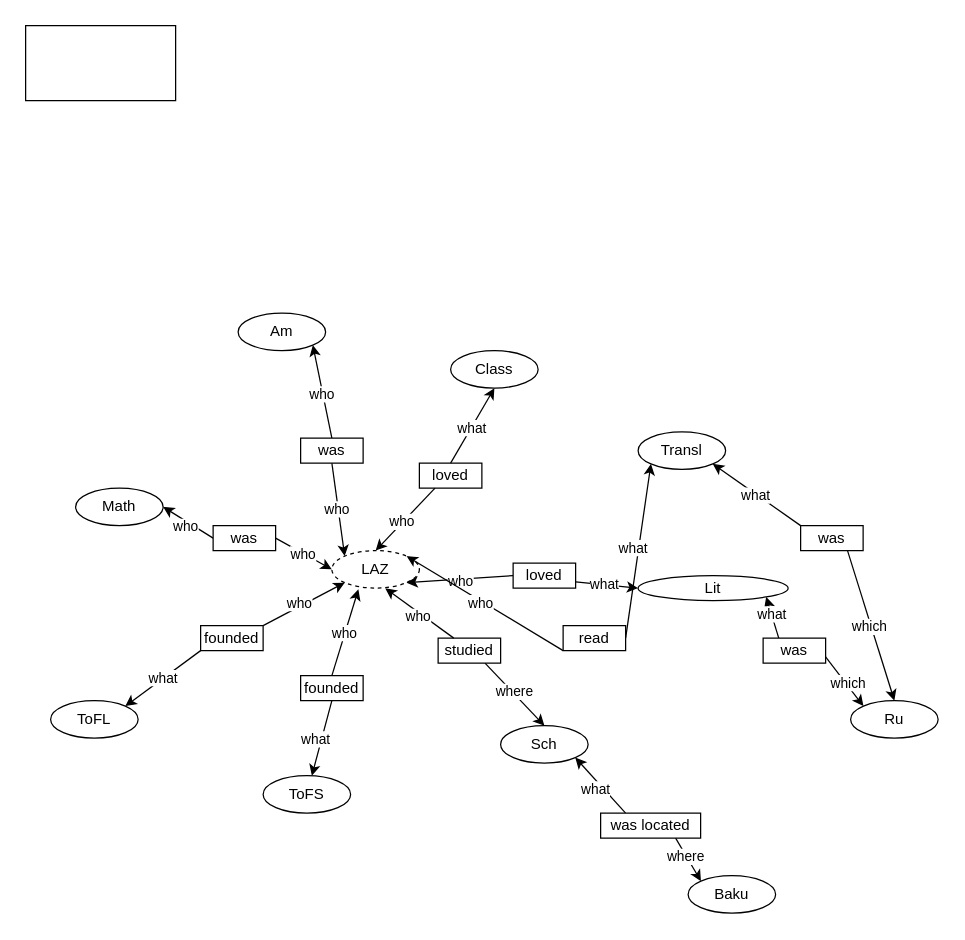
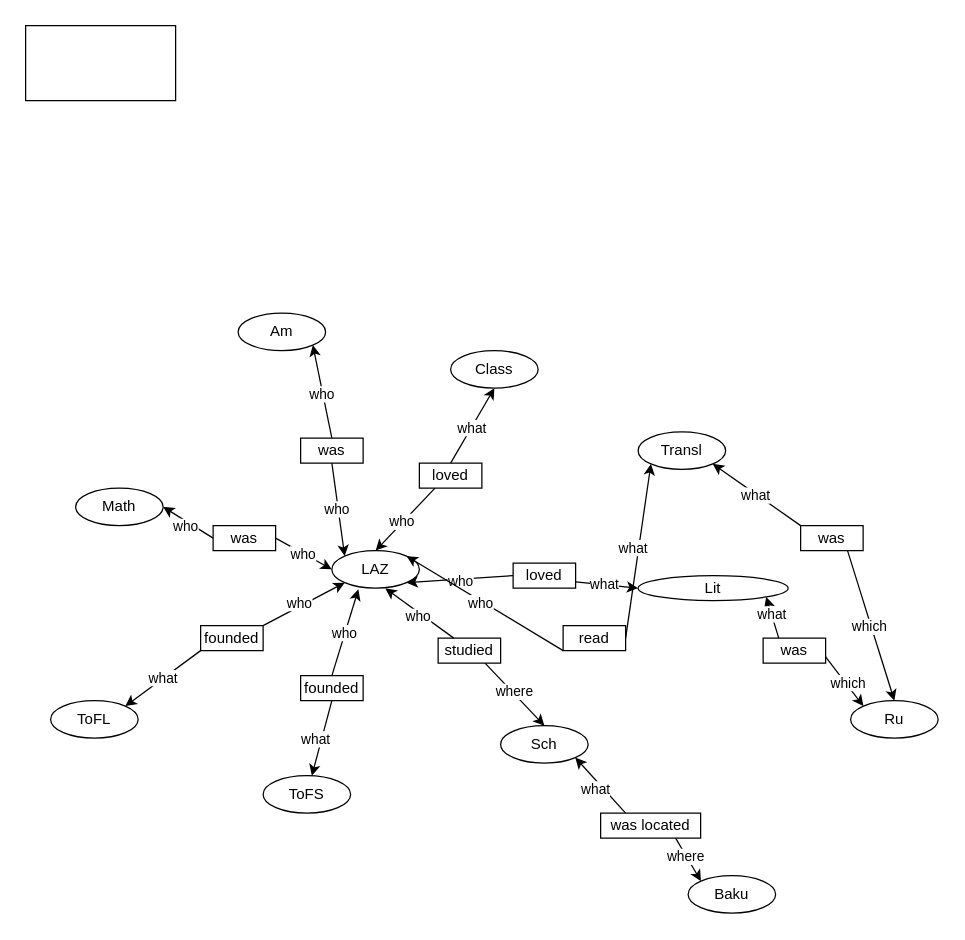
(376, 569) -> (376, 569)
